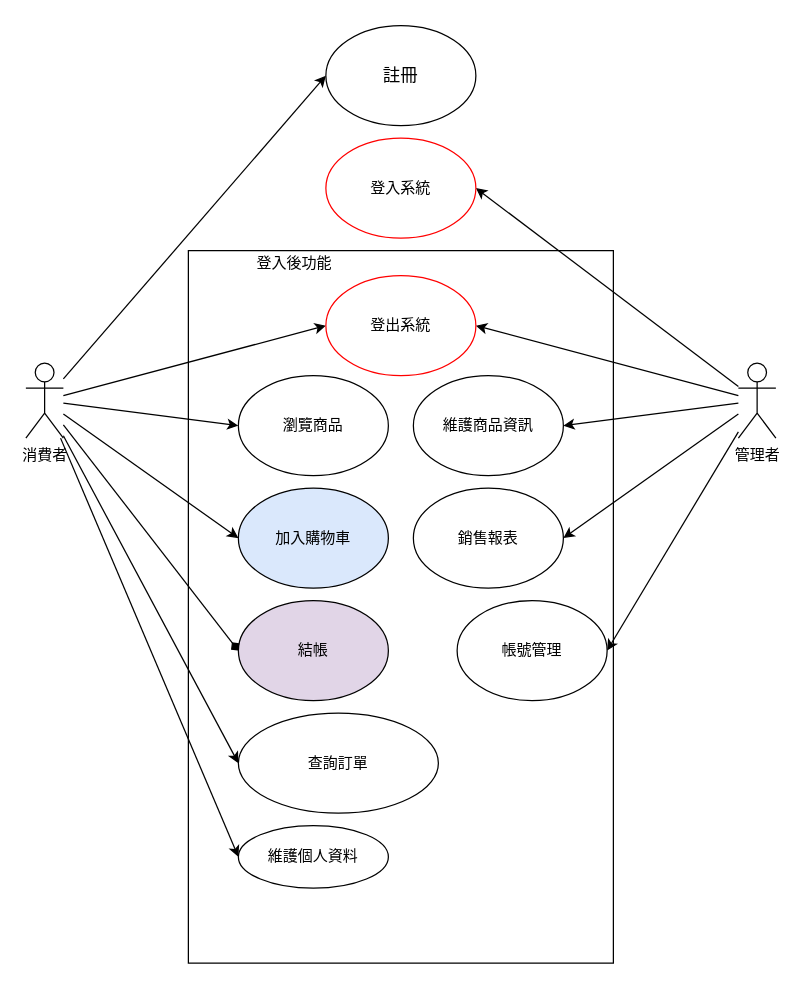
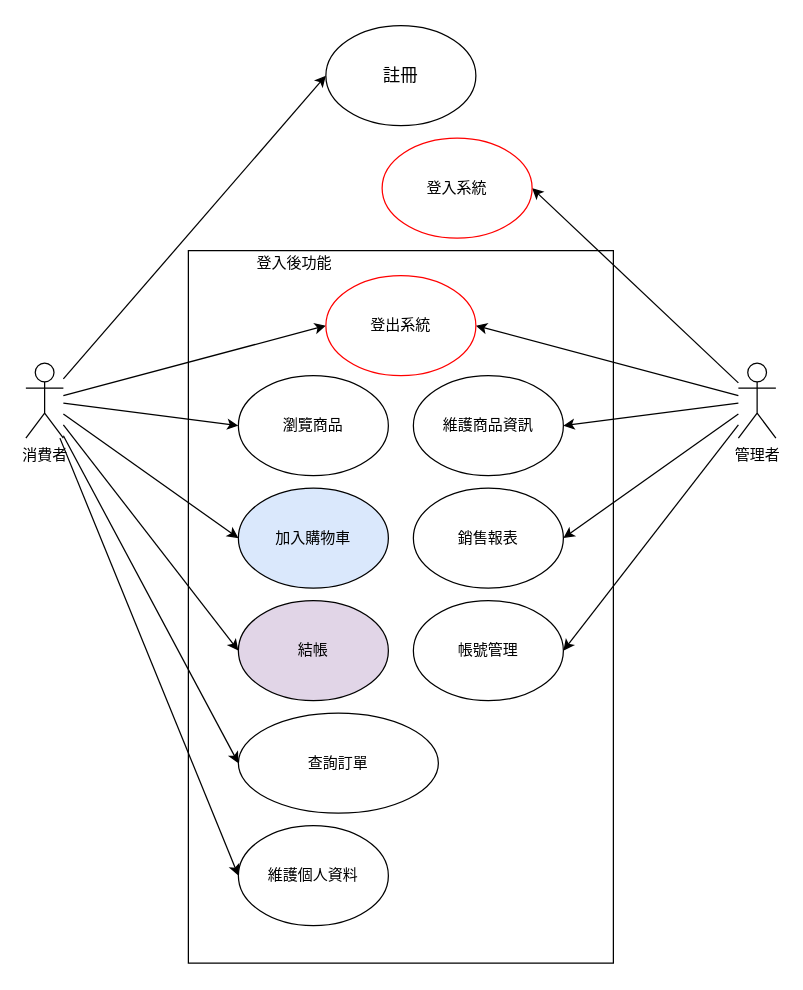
(401, 188) -> (457, 188)
(232, 642) -> (232, 643)
(532, 651) -> (488, 651)
(313, 857) -> (313, 876)
